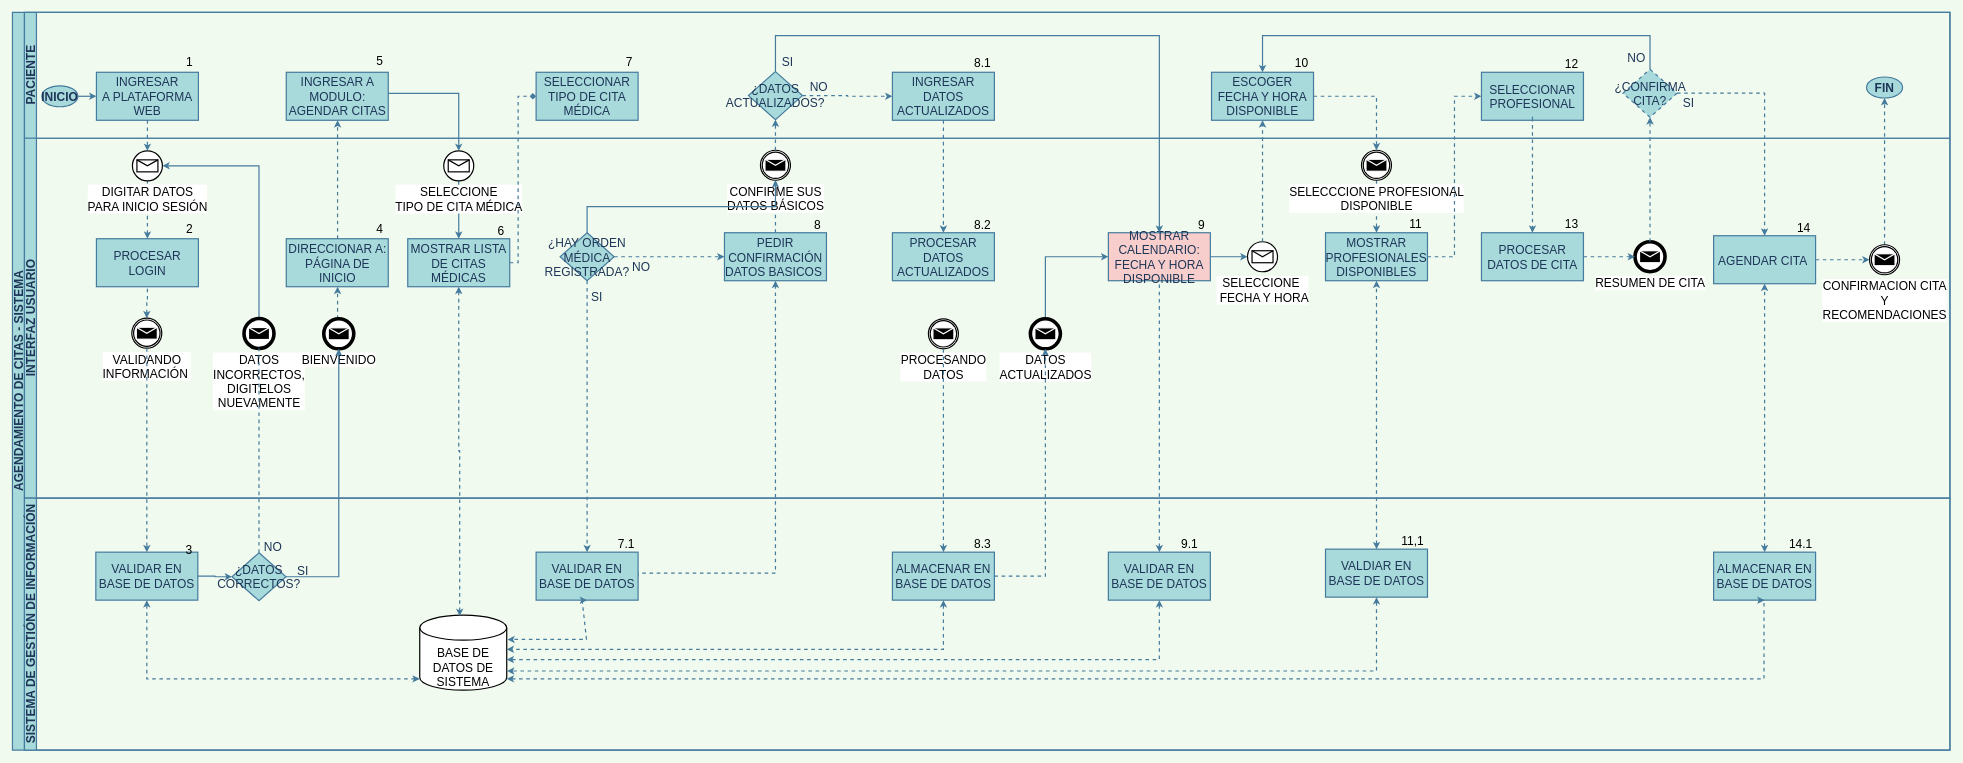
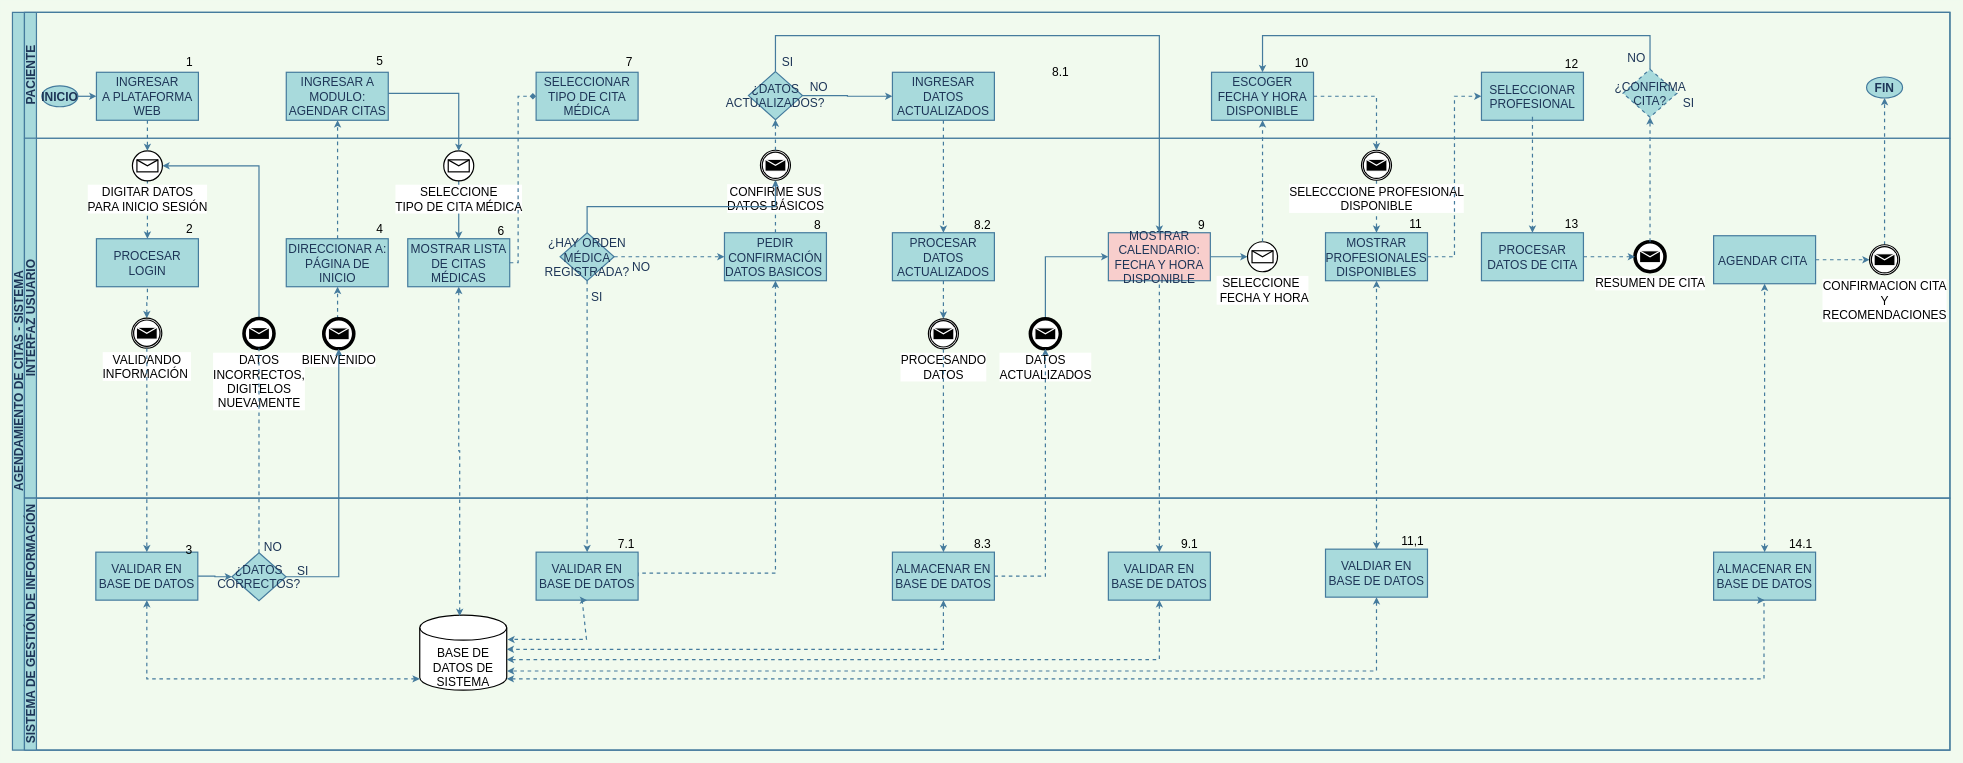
(983, 63) -> (1061, 72)
(846, 96) -> (846, 96)
(1765, 118) -> none
(1804, 227) -> none
none -> (944, 297)
